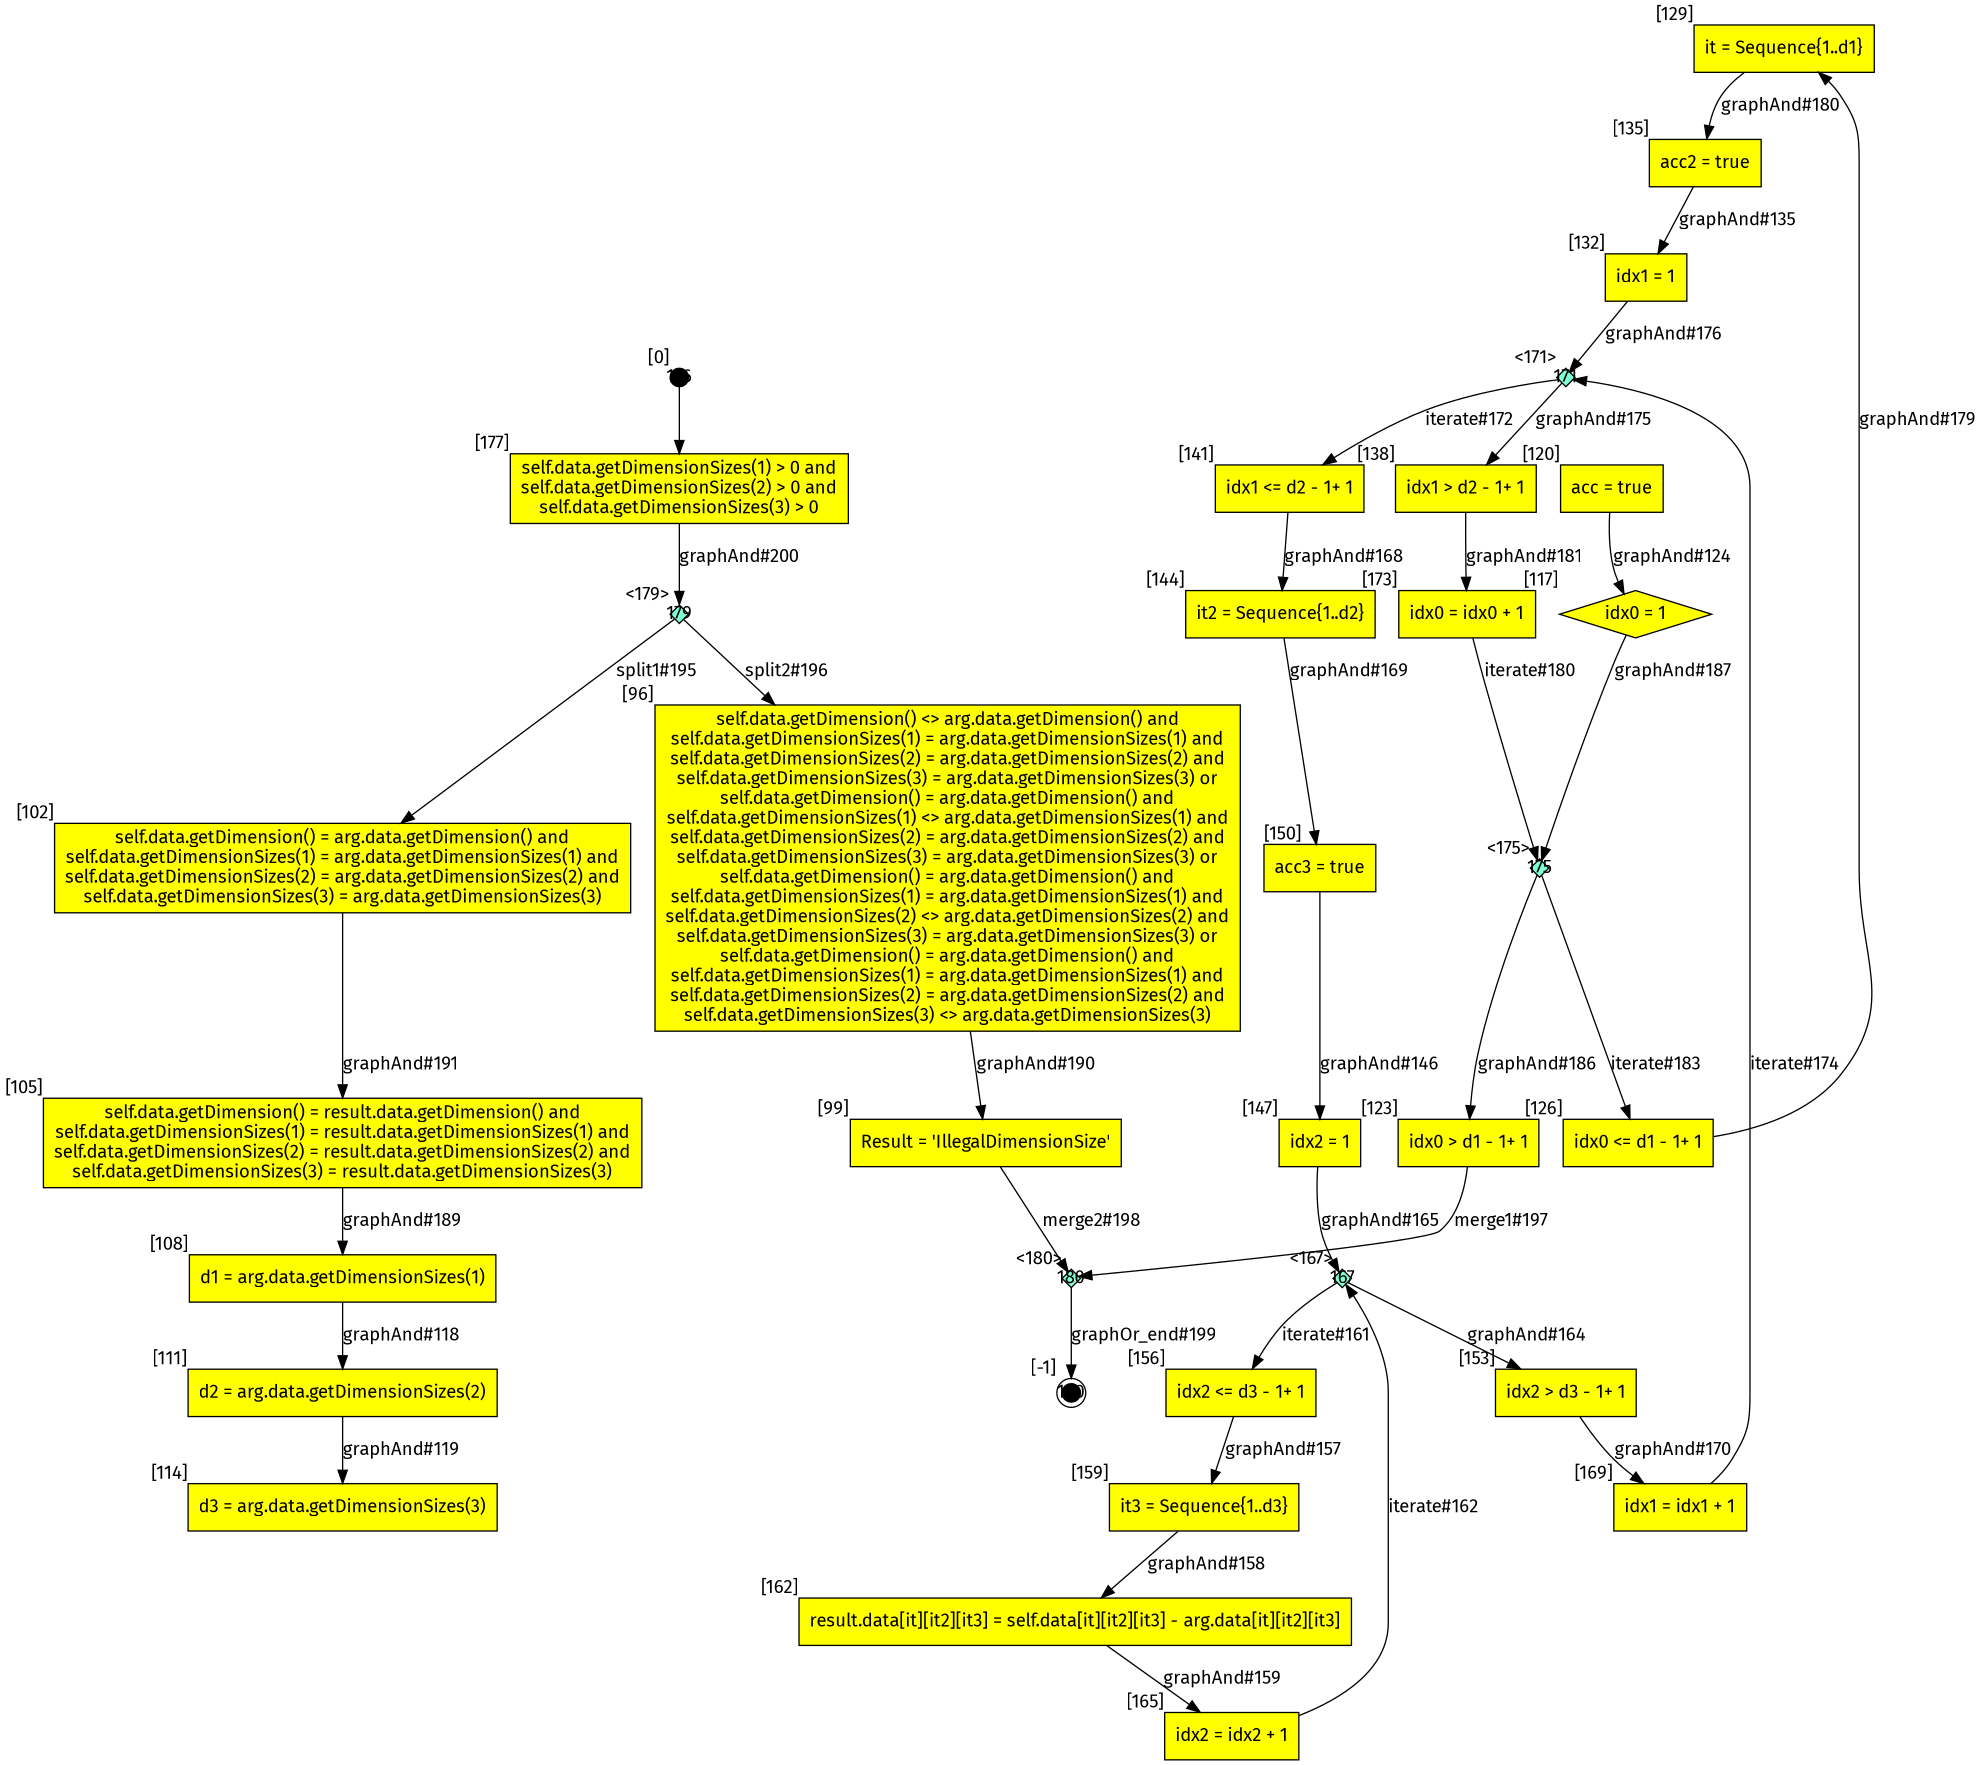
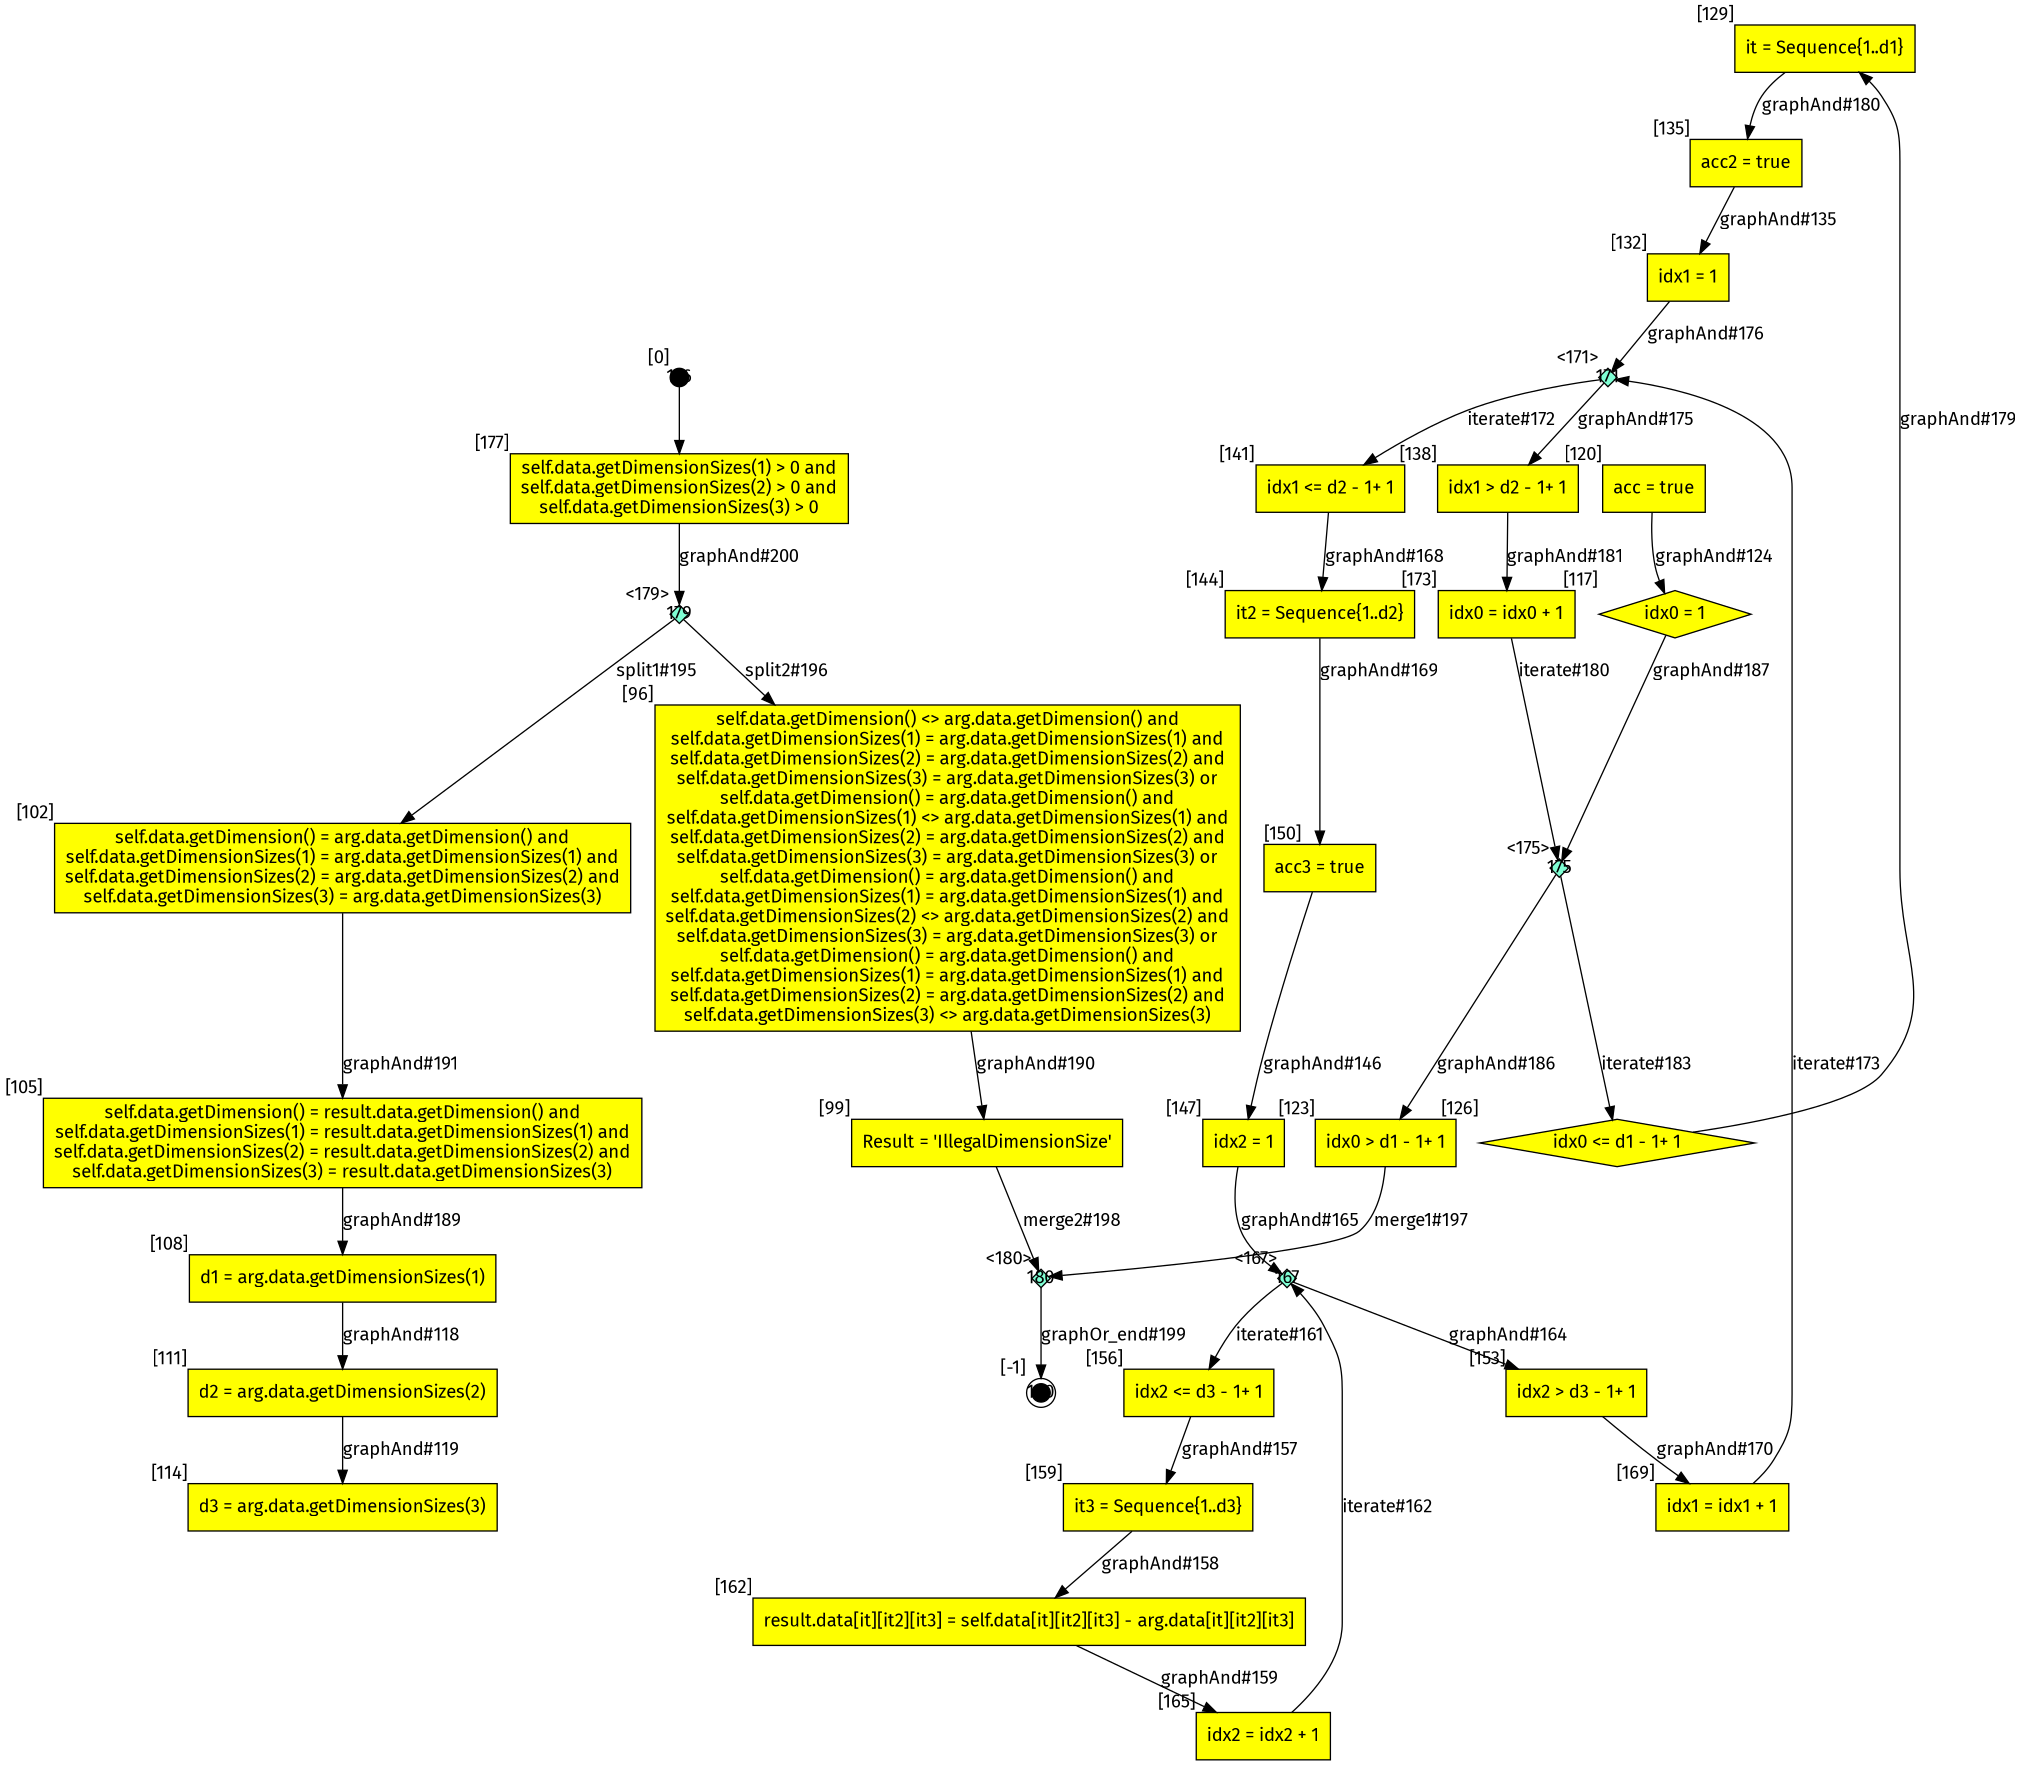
(1795, 1065) -> (1836, 1065)
(1638, 1143) -> (1617, 1143)
